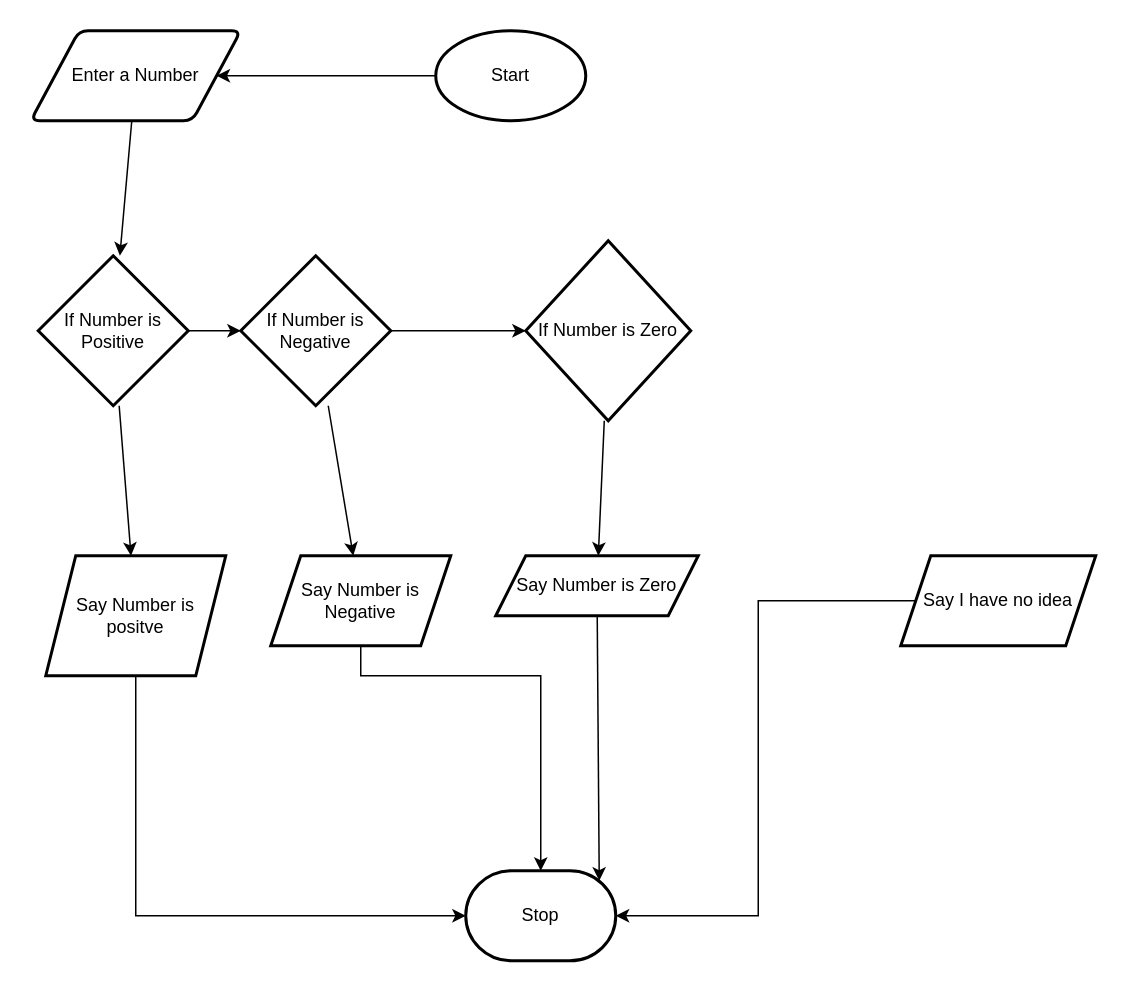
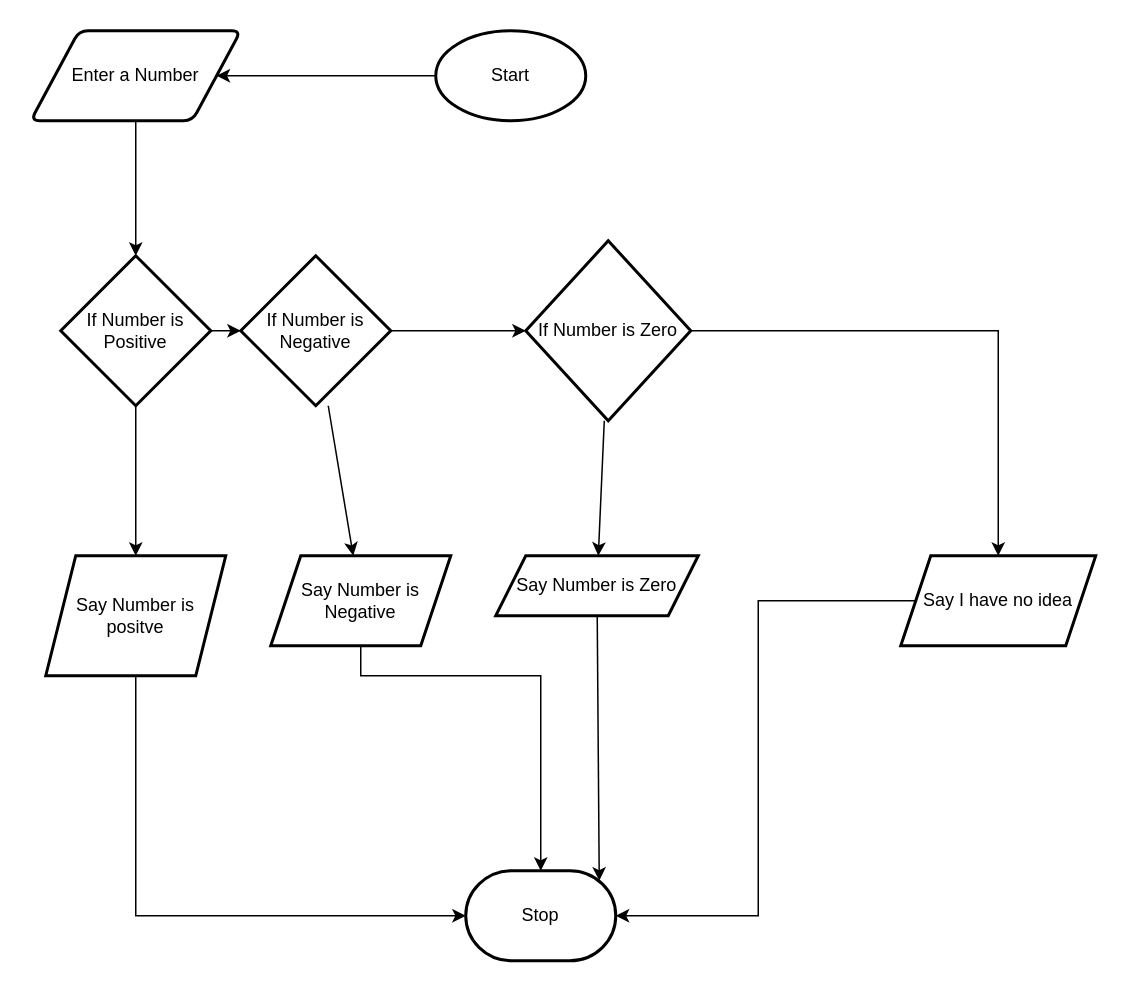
(113, 331) -> (136, 331)
none -> (952, 331)
